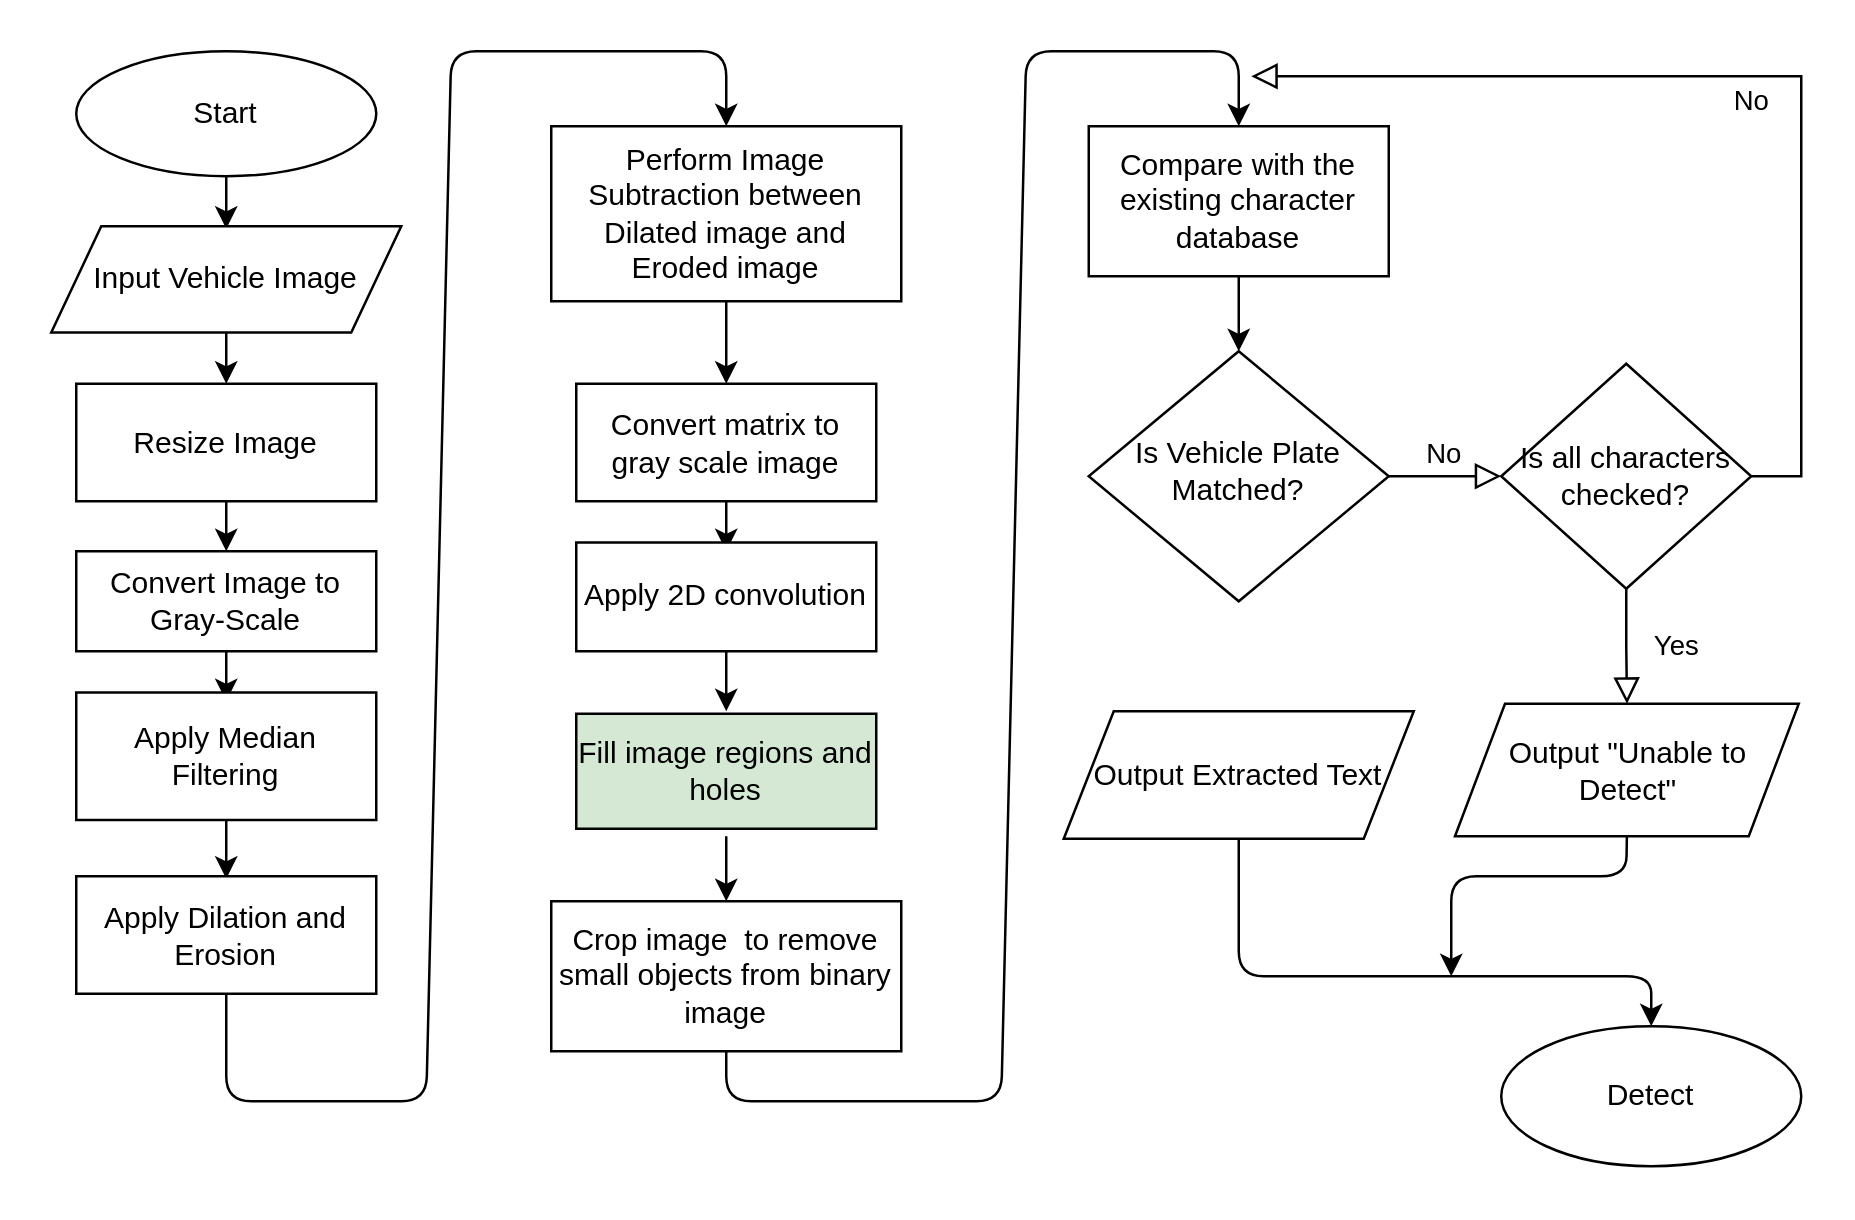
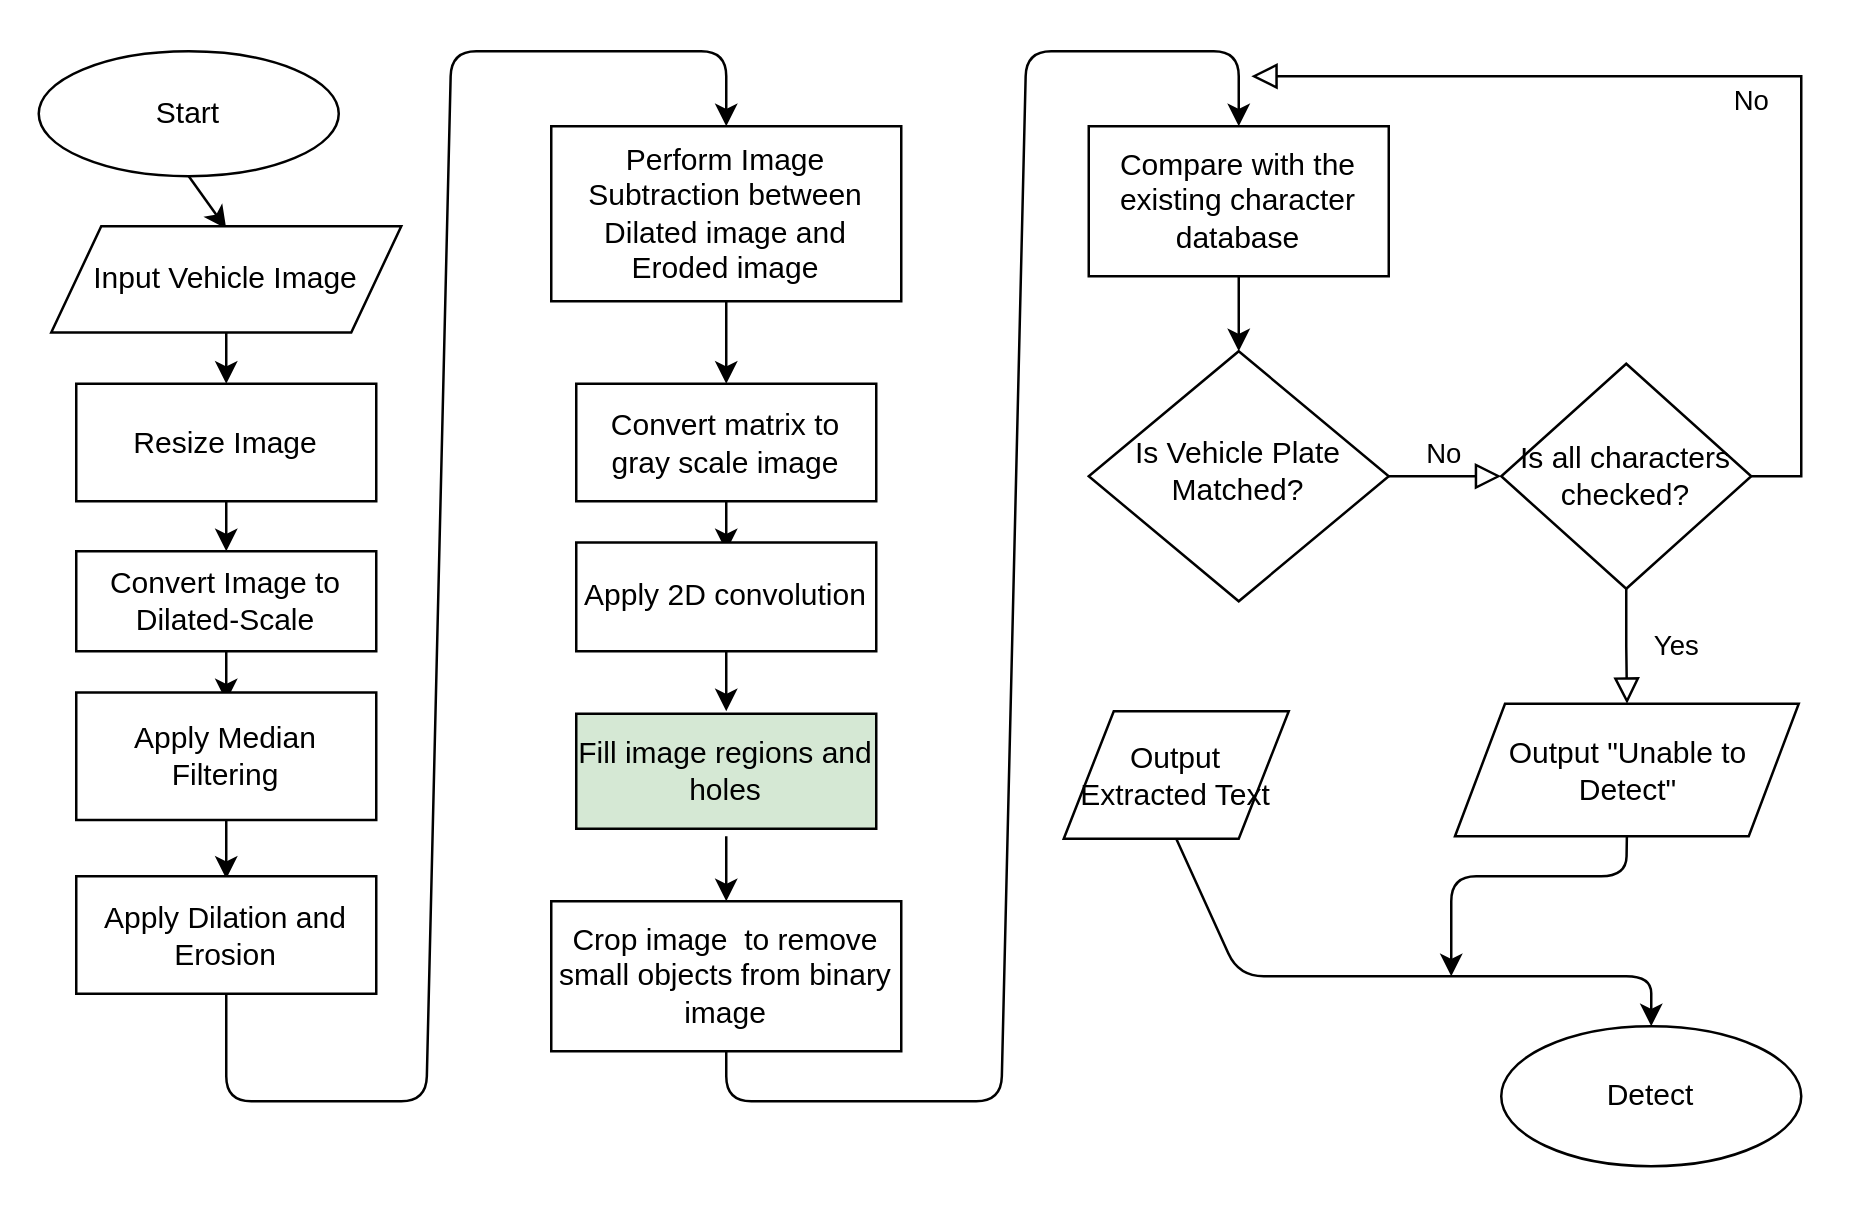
(226, 114) -> (189, 114)
(226, 601) -> (226, 601)
(1239, 775) -> (1176, 775)
